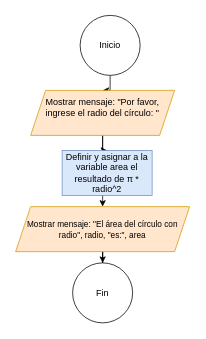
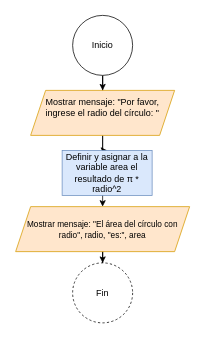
(110, 45) -> (102, 45)
(102, 293) -> (102, 293)
